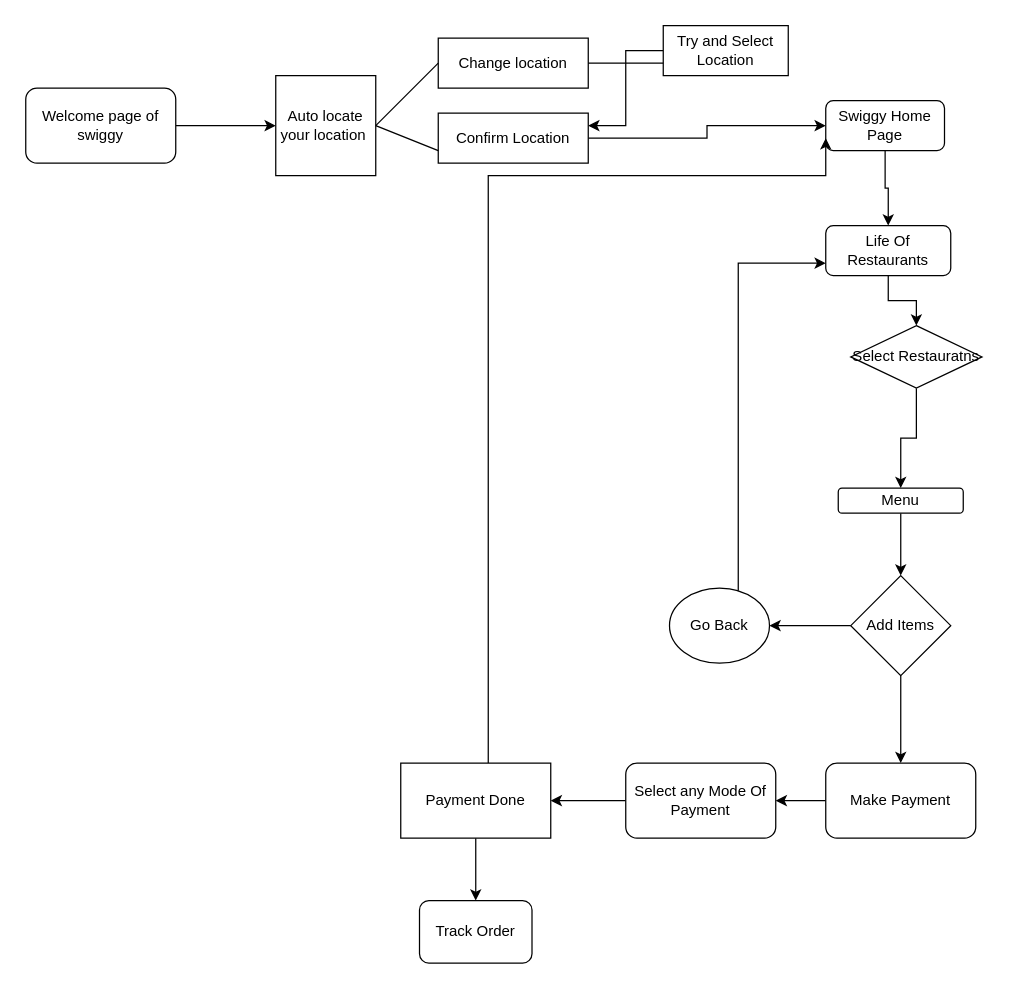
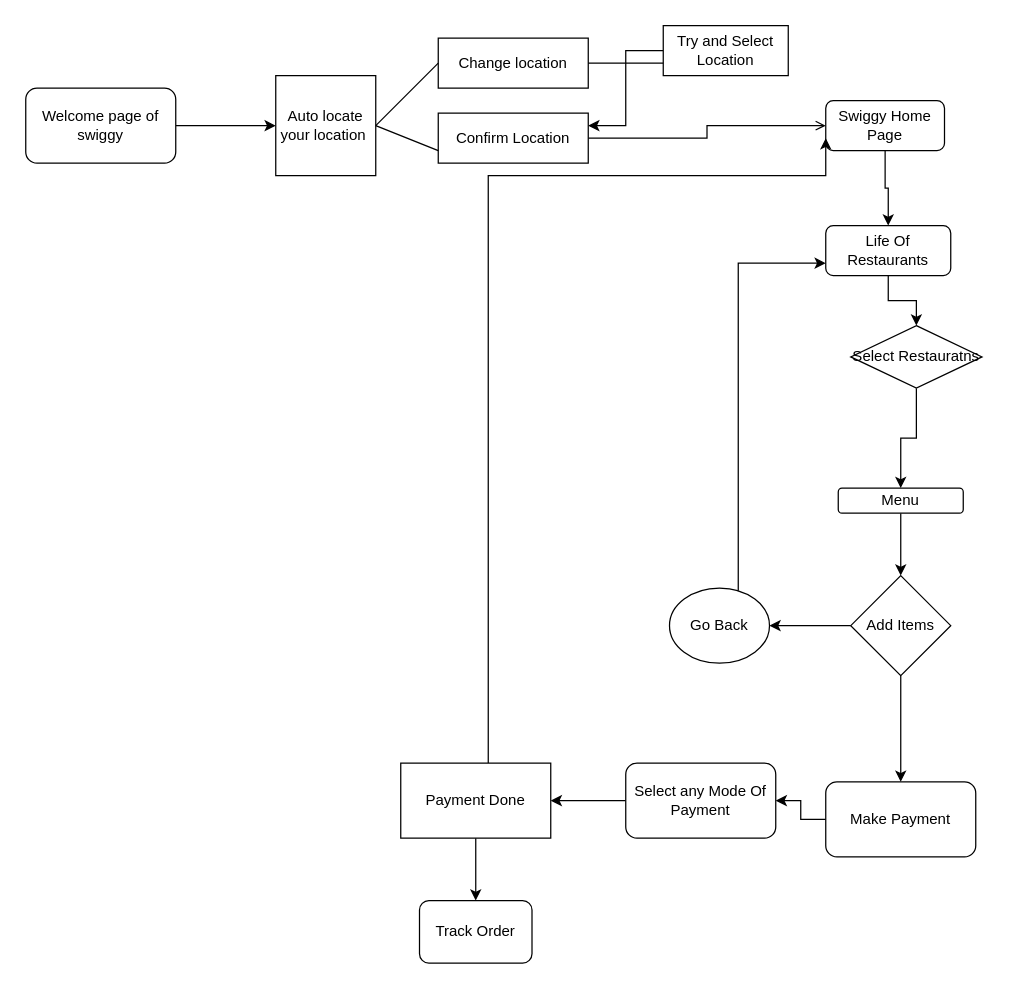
(816, 126) -> (818, 126)
(901, 801) -> (901, 819)
